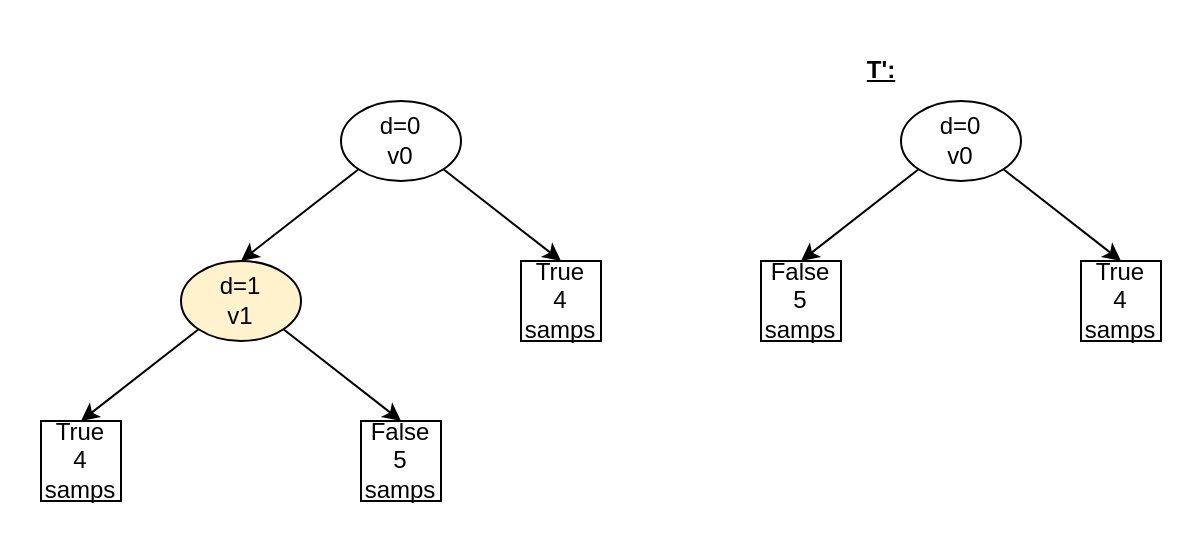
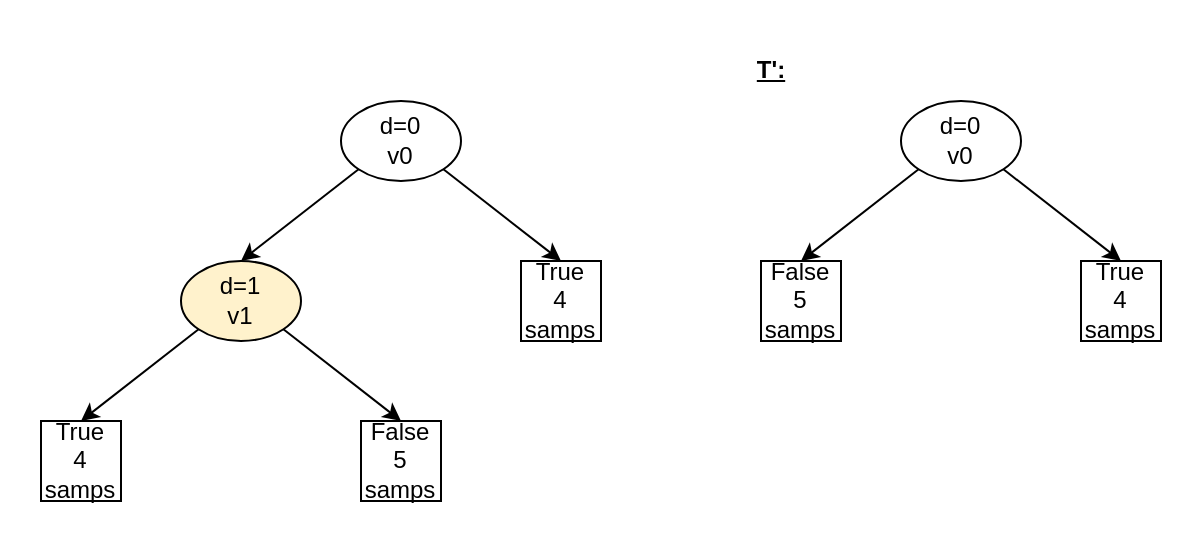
(881, 71) -> (771, 71)
